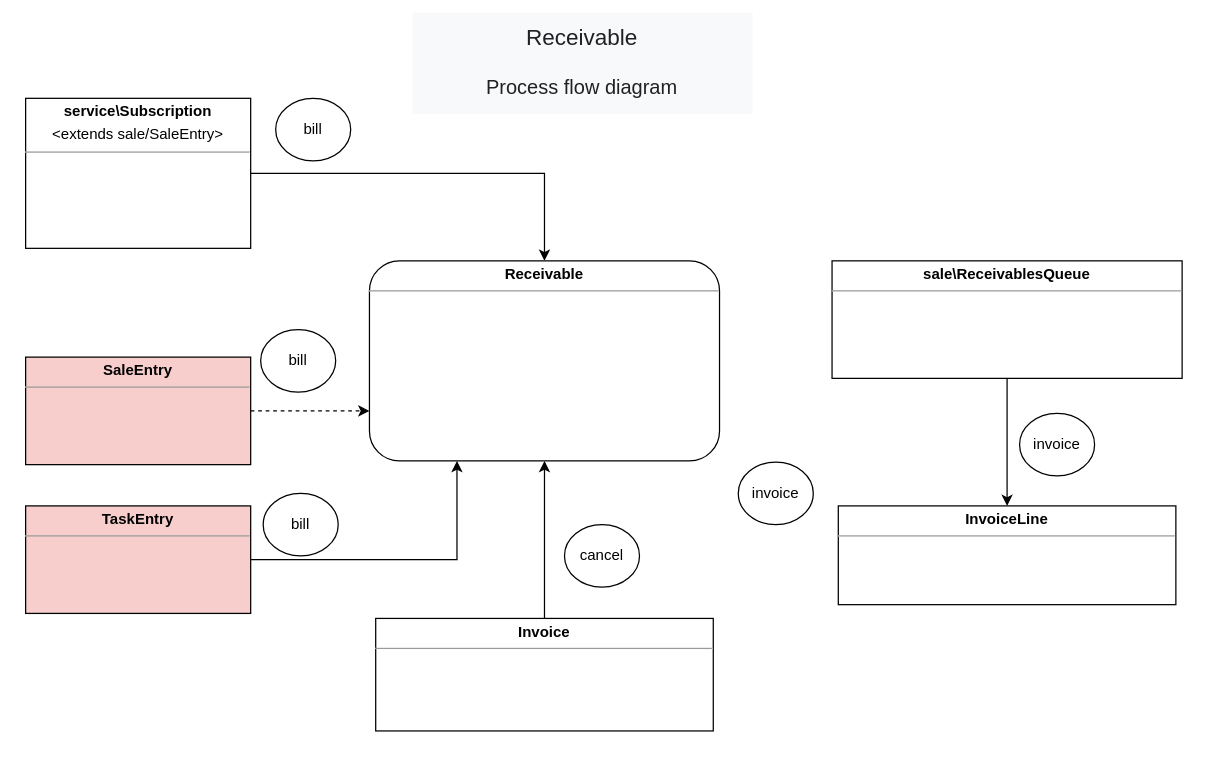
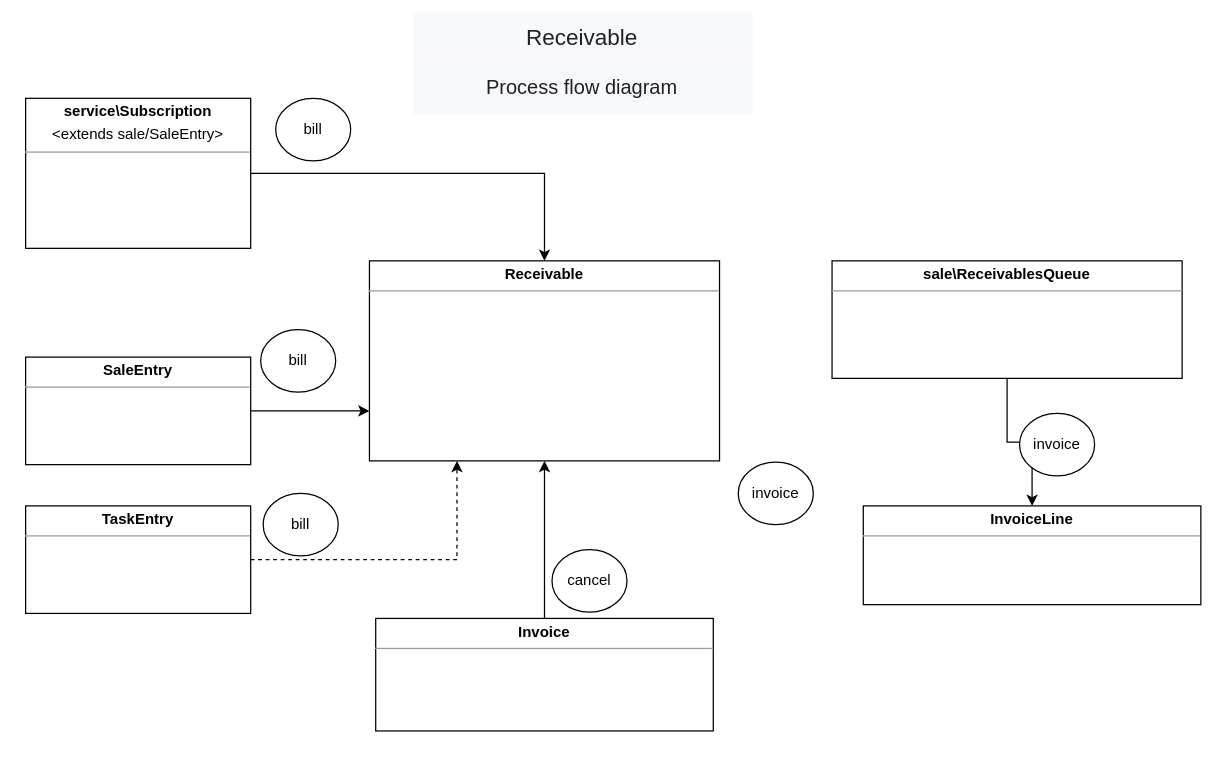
(544, 361) -> (544, 361)
(138, 411) -> (138, 411)
(306, 411) -> (306, 411)
(1007, 555) -> (1032, 555)
(602, 556) -> (589, 581)
(138, 559) -> (138, 559)
(398, 559) -> (398, 559)
